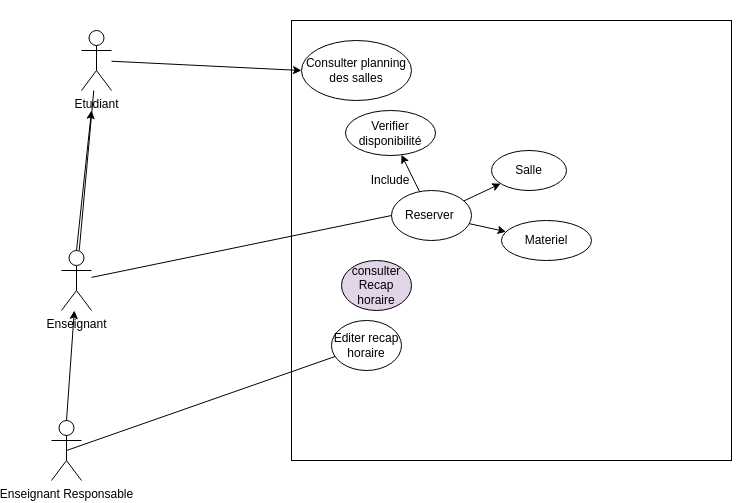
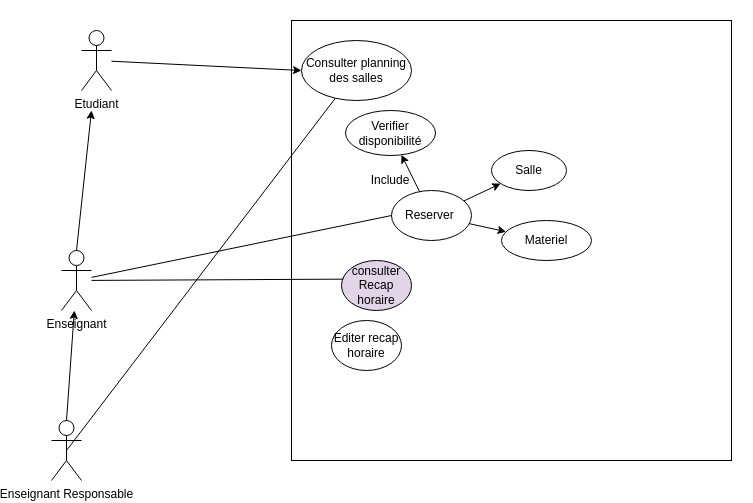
(85, 187) -> (217, 280)
(202, 403) -> (201, 274)
